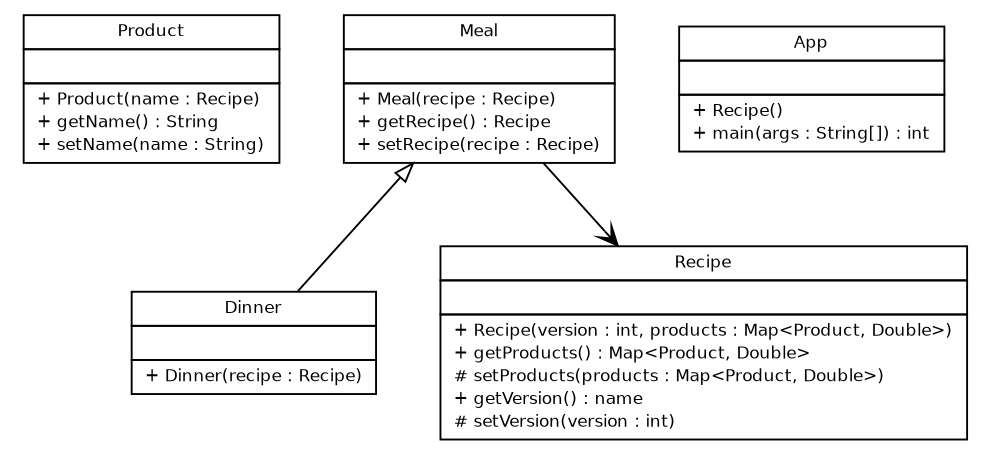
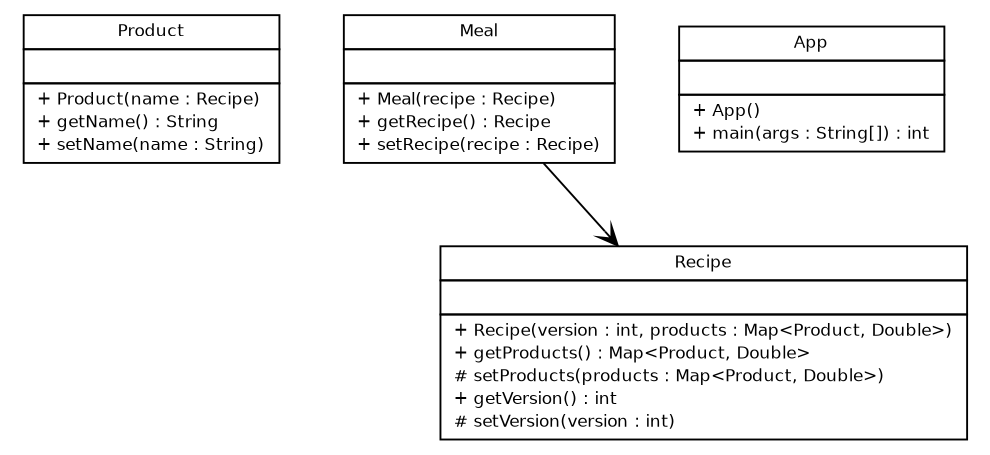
(739, 111) -> (727, 111)
(253, 343) -> none
(548, 399) -> (536, 399)
